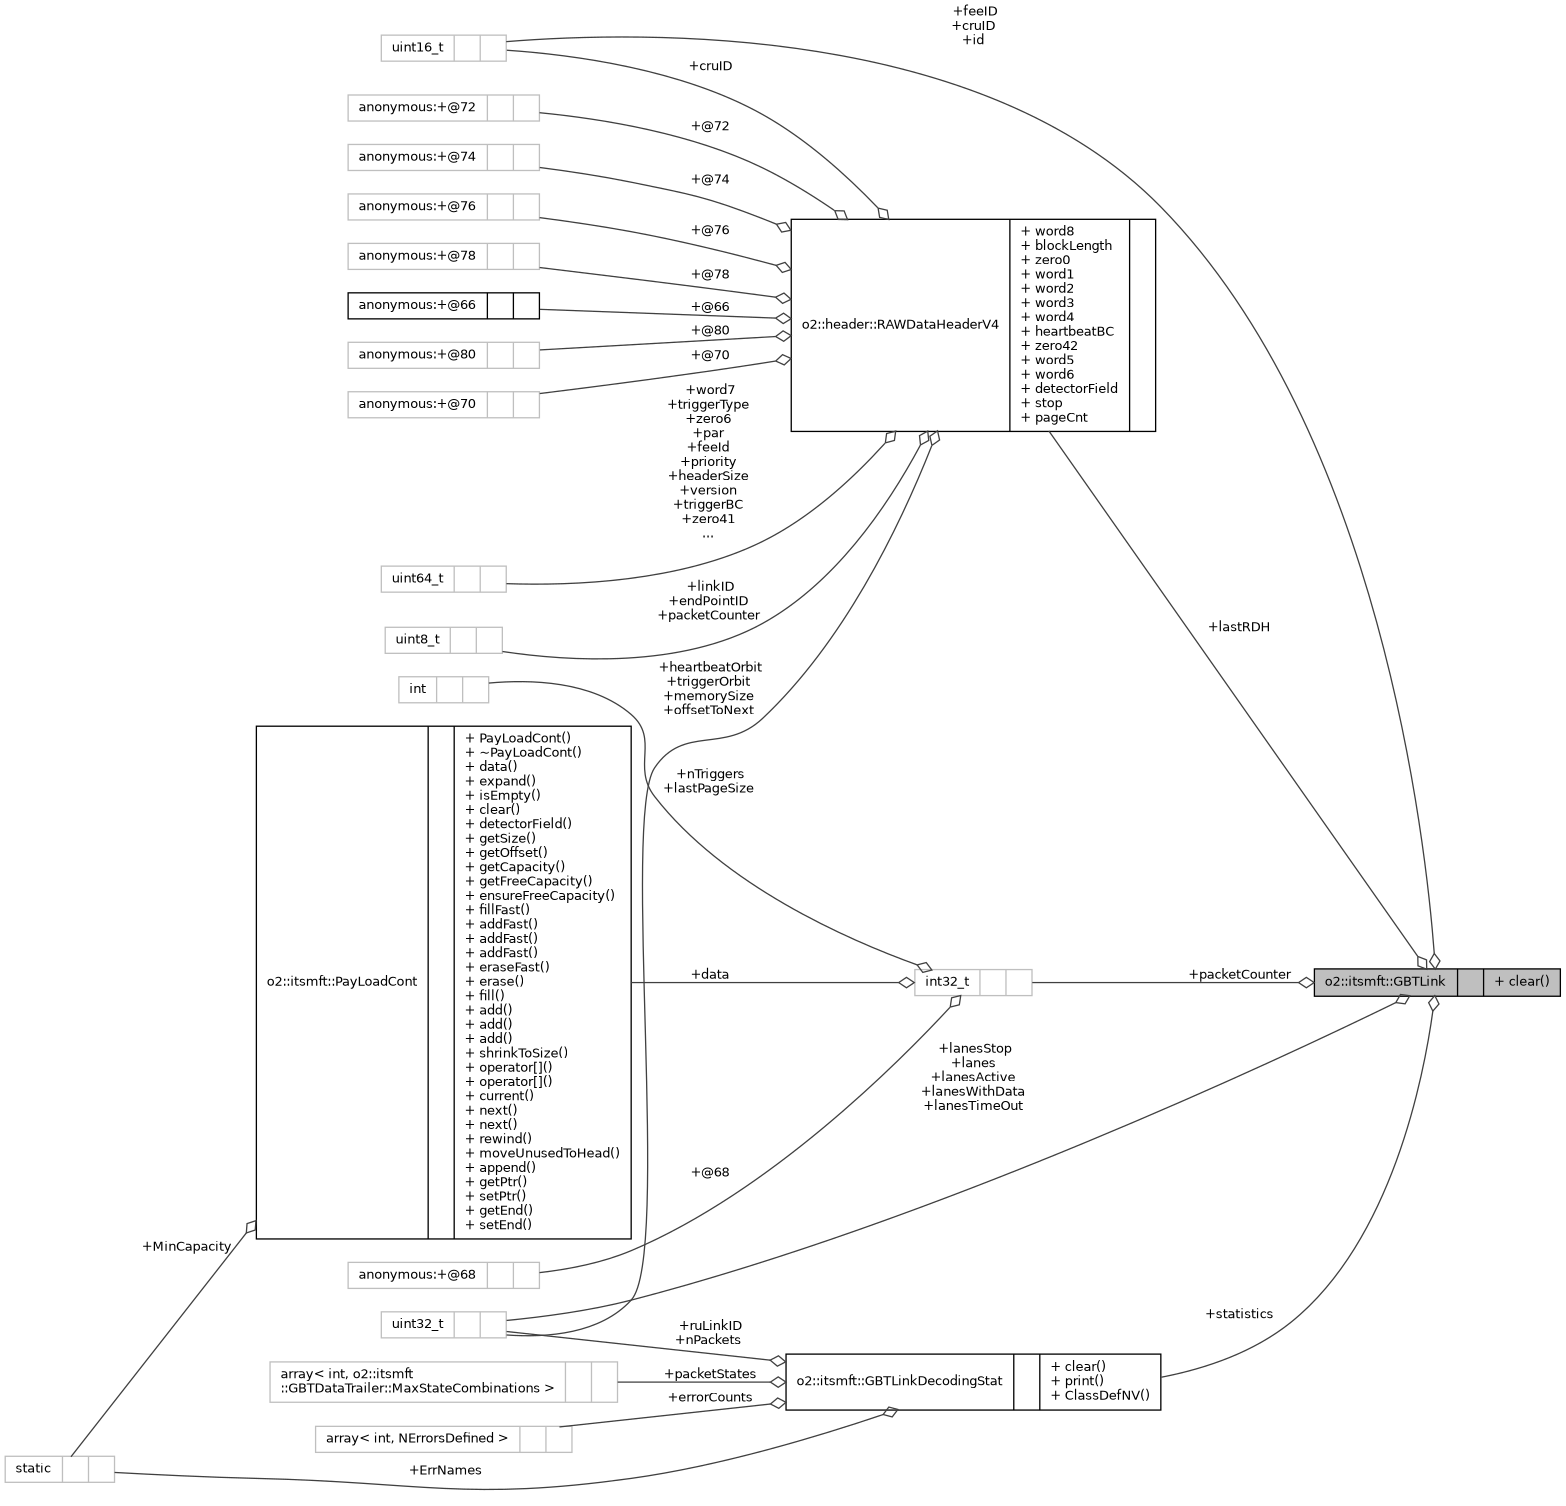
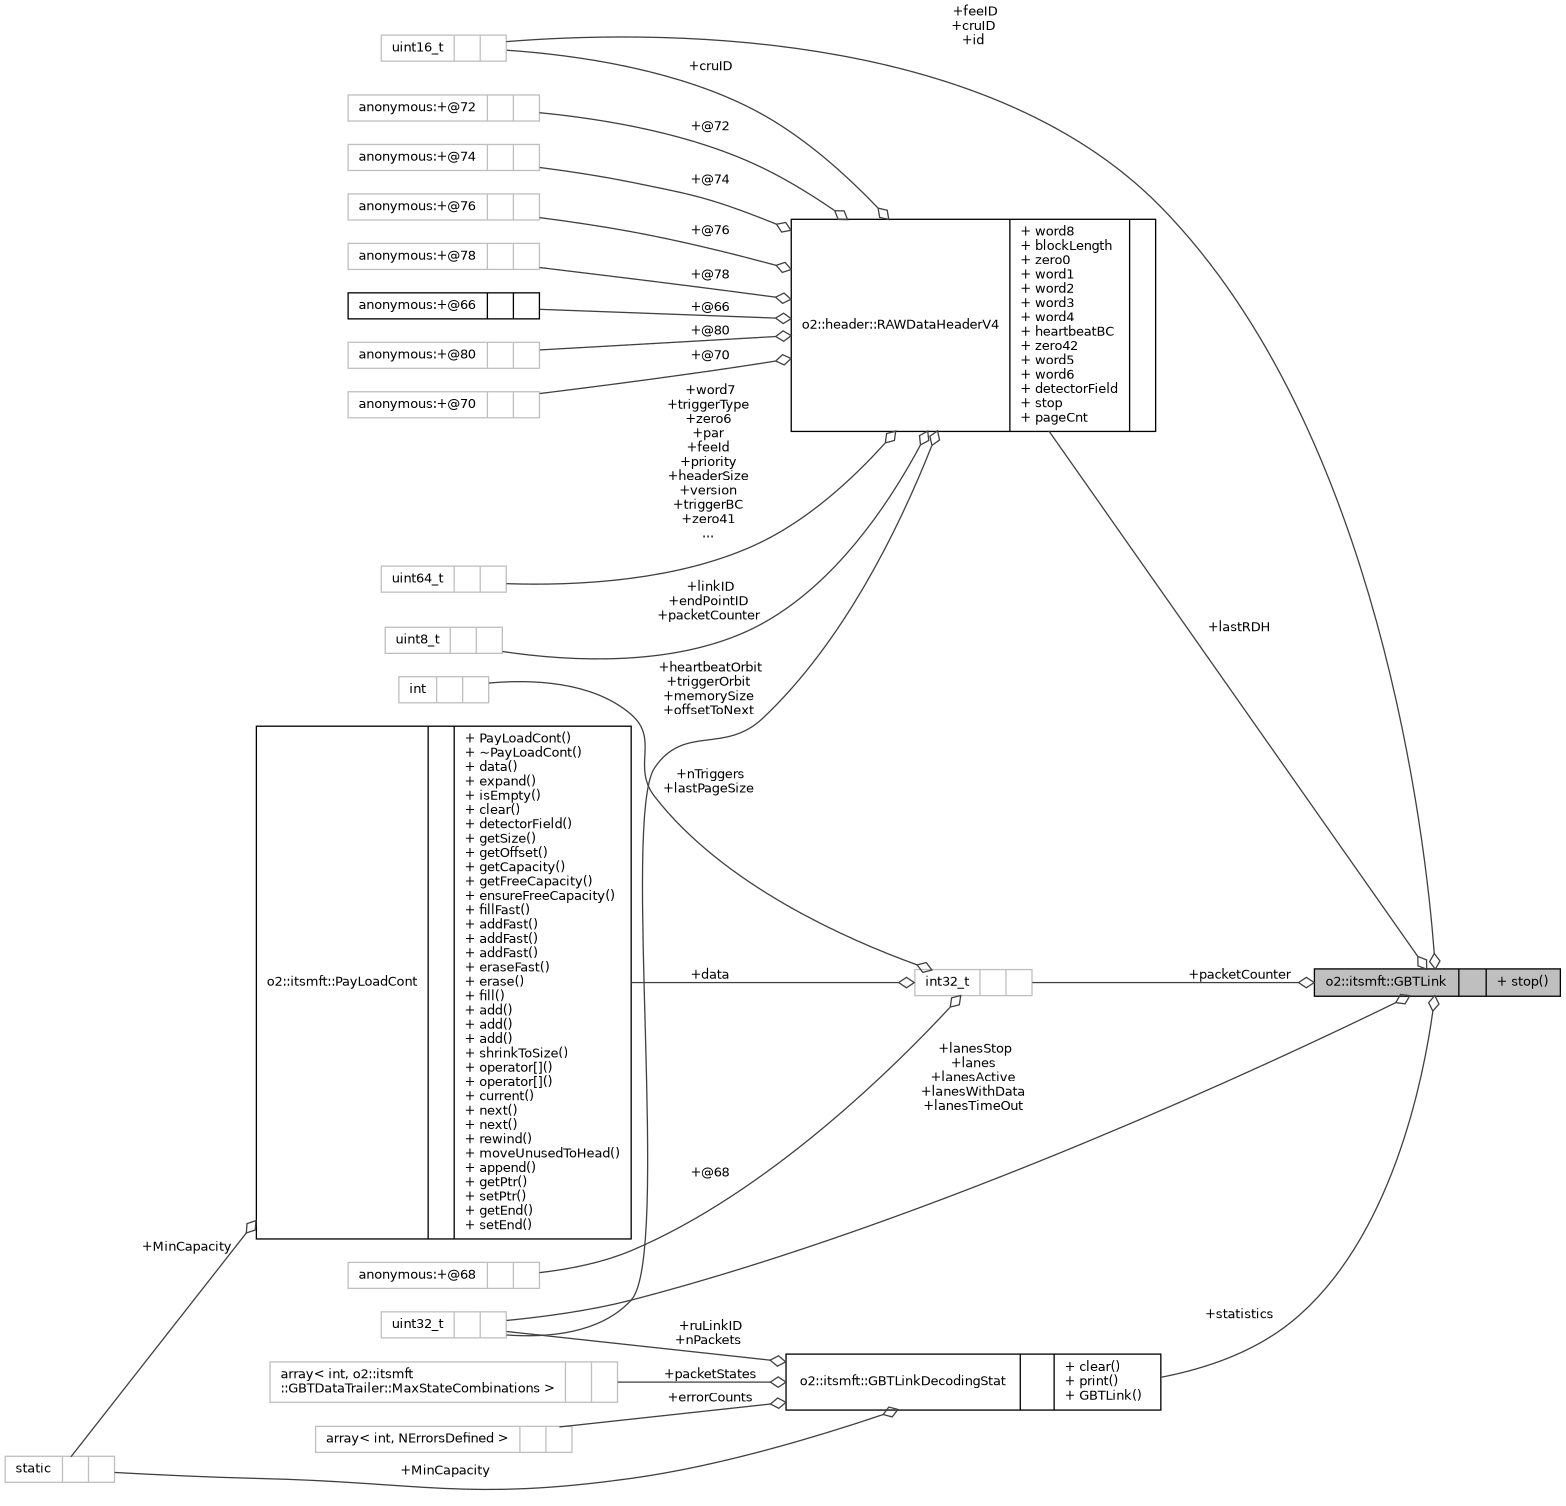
(1522, 982) -> (1523, 982)
(1100, 1396) -> (1104, 1396)
(444, 1471) -> (444, 1471)
